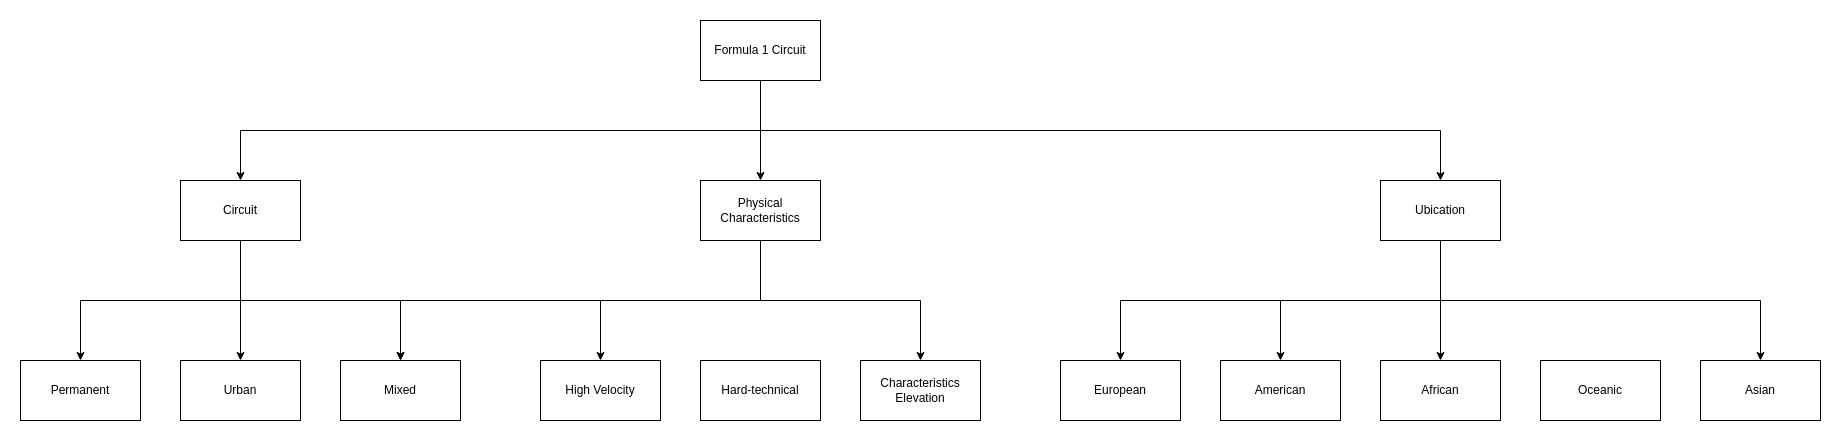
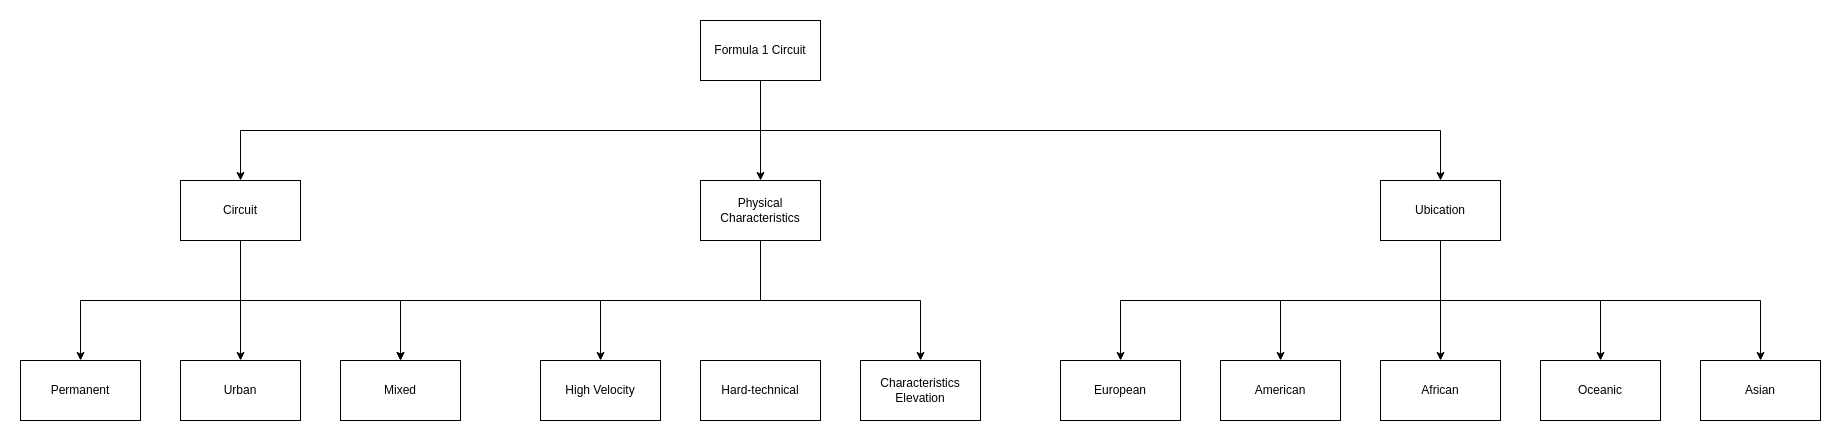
none -> (1601, 328)
